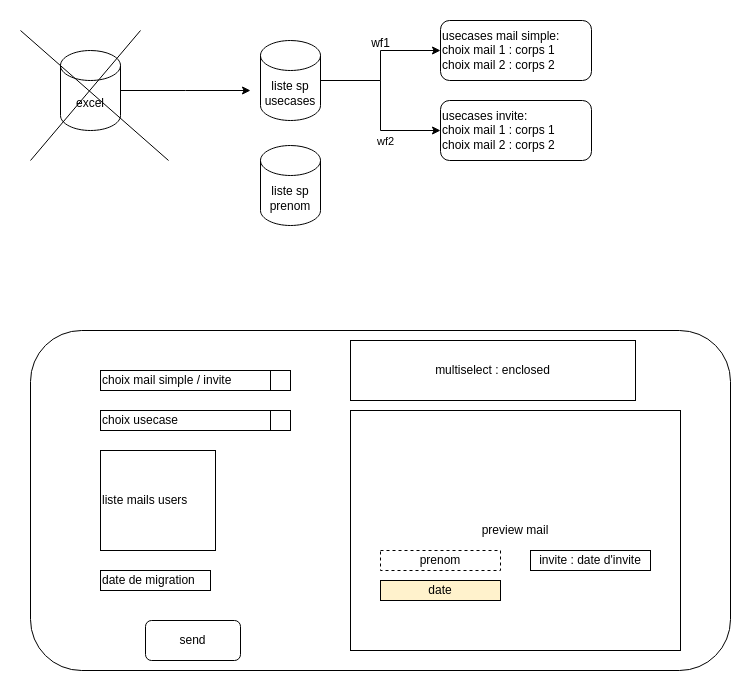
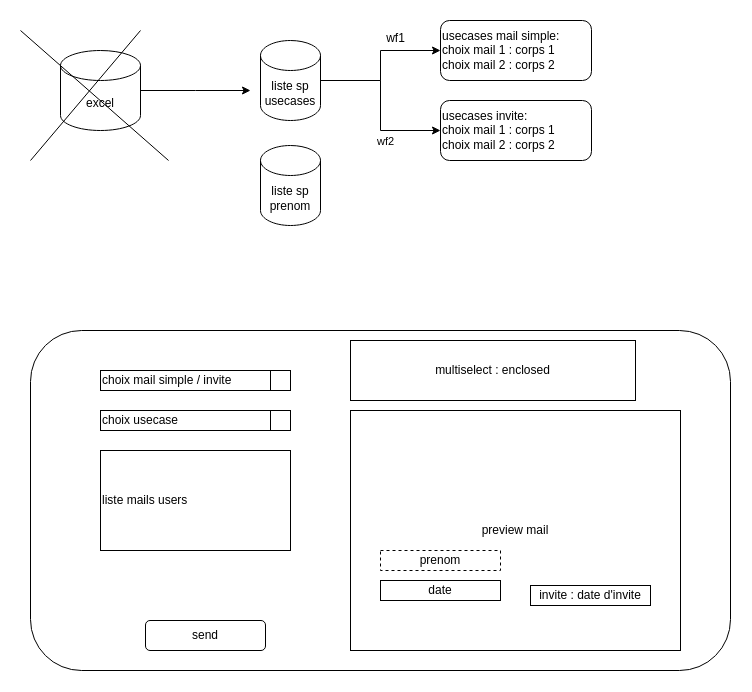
(381, 44) -> (396, 39)
(91, 91) -> (101, 91)
(158, 501) -> (196, 501)
(591, 561) -> (591, 596)
(156, 581) -> none
(441, 591) -> (441, 591)
(193, 641) -> (206, 636)
